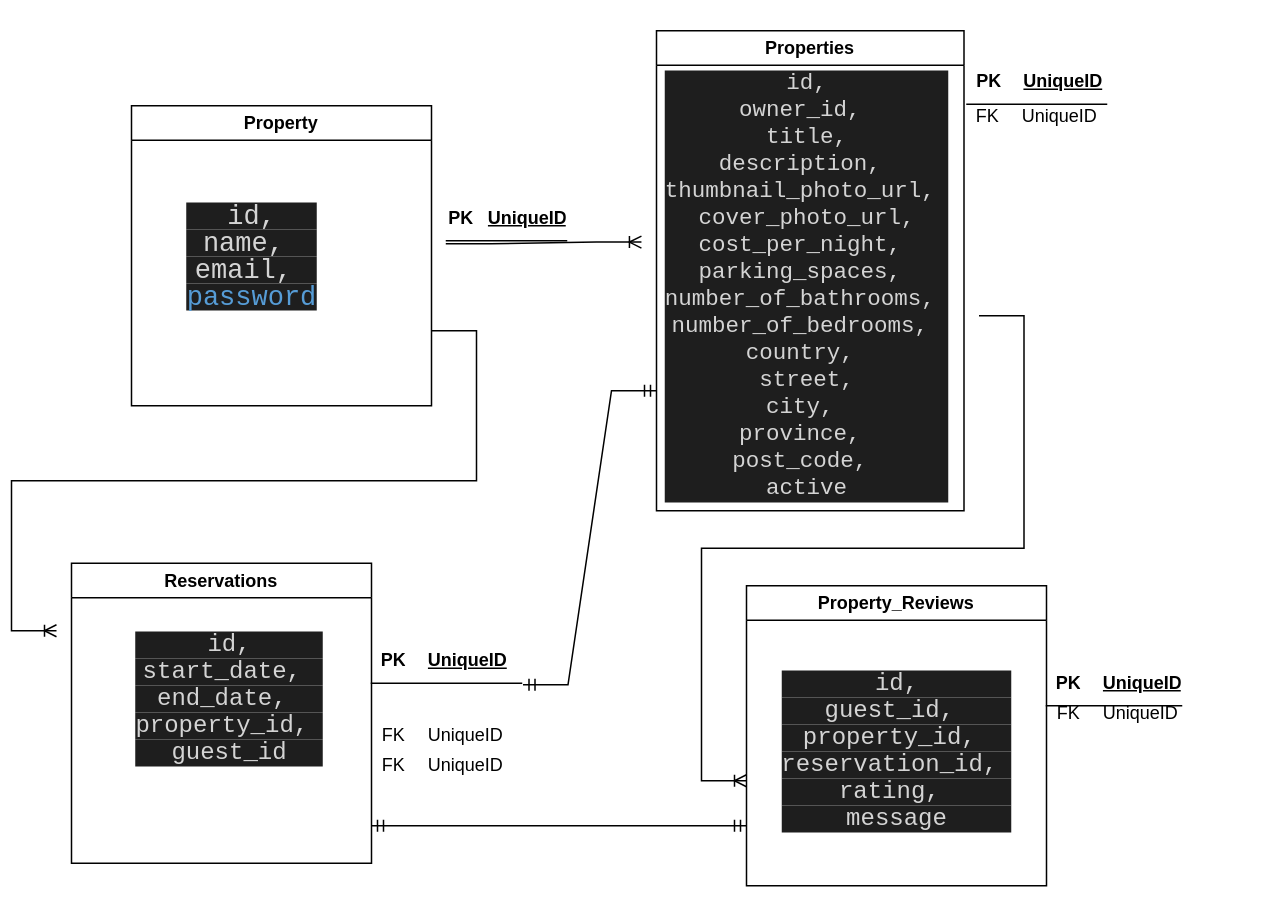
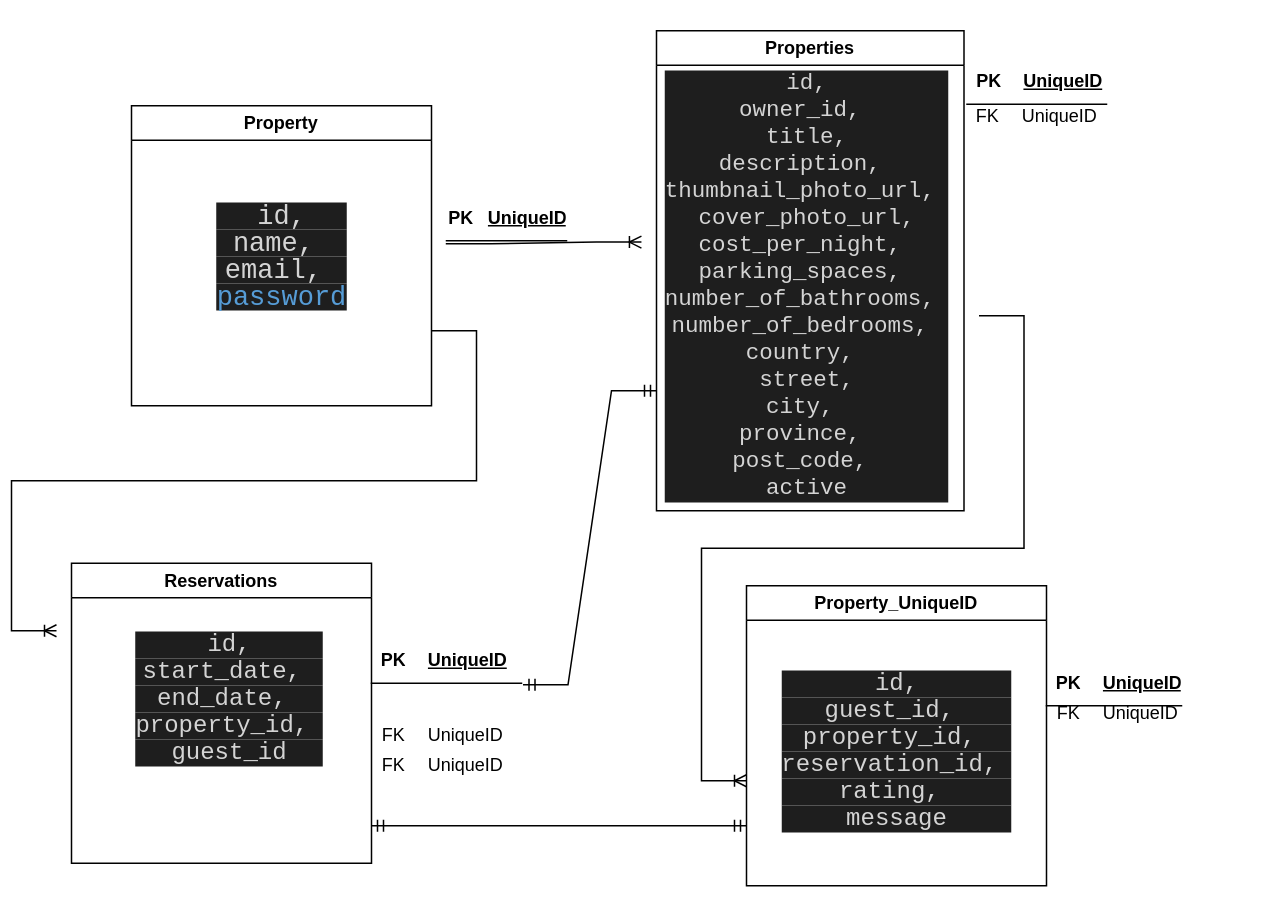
(251, 256) -> (281, 256)
(896, 604) -> (896, 604)
